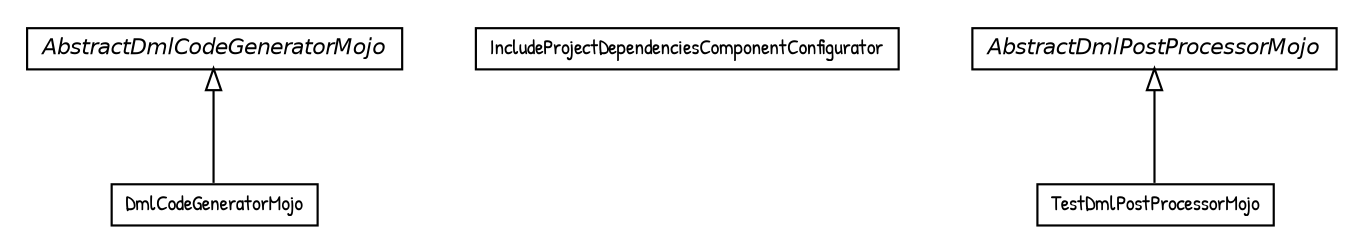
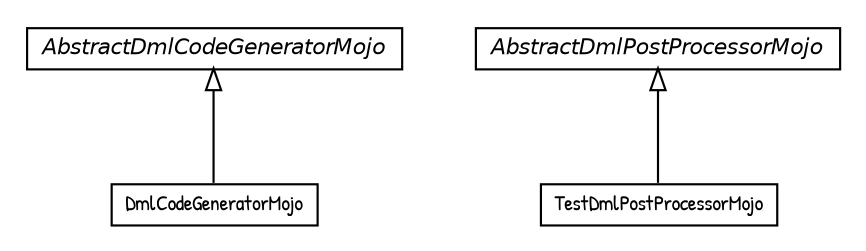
(686, 48) -> none
